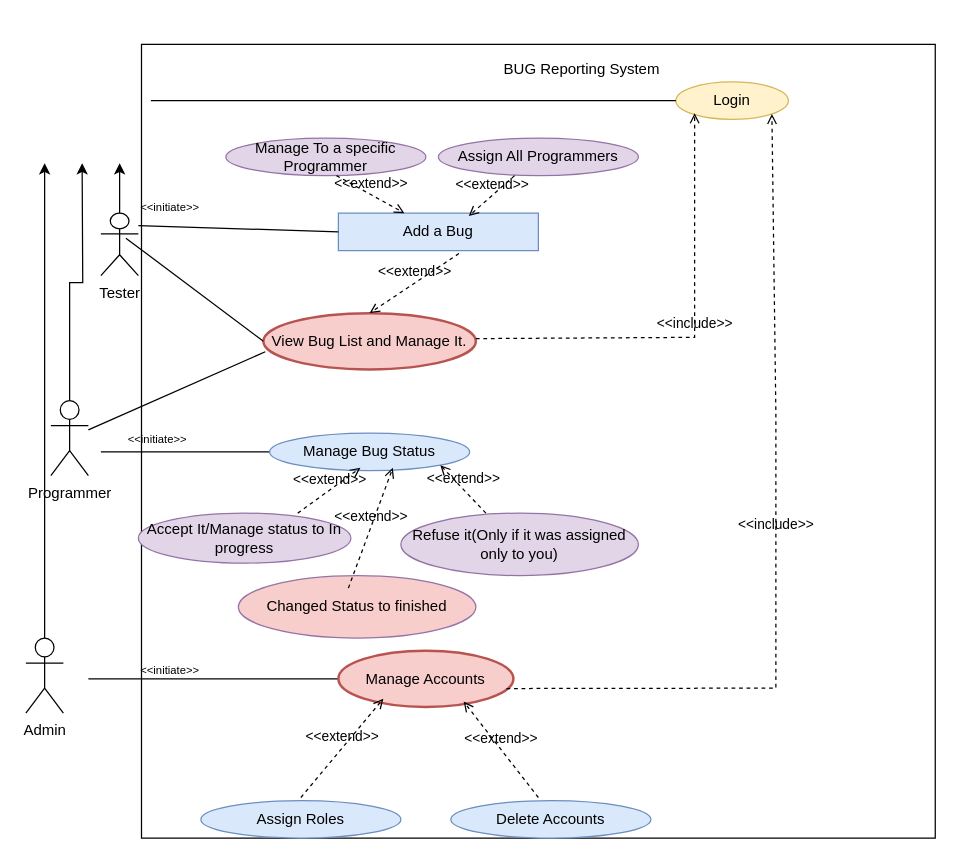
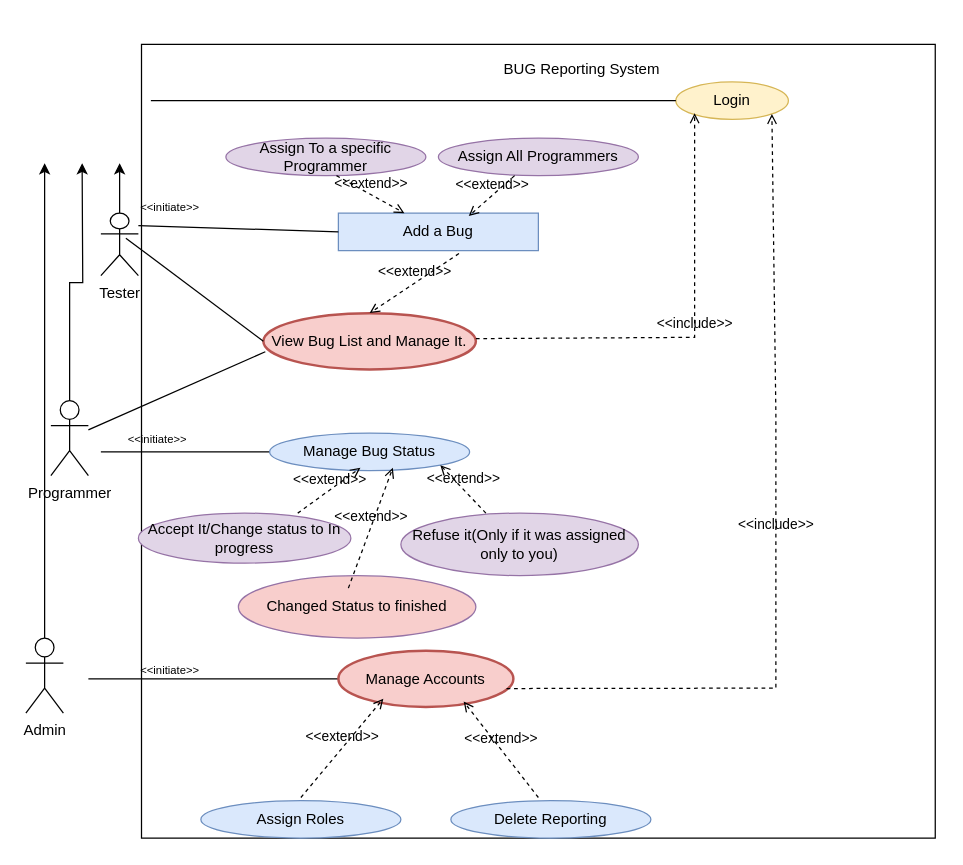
(326, 157) -> (326, 157)
(244, 538) -> (244, 538)
(551, 819) -> (551, 819)
